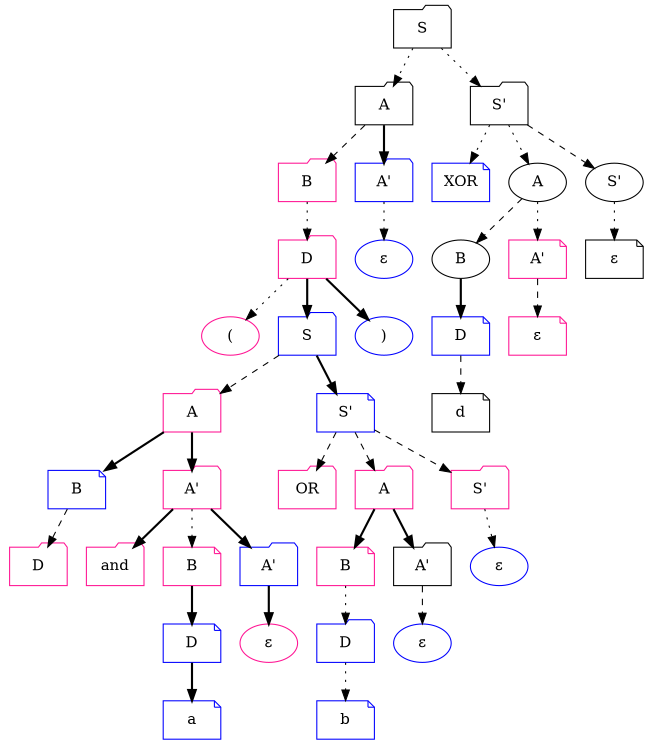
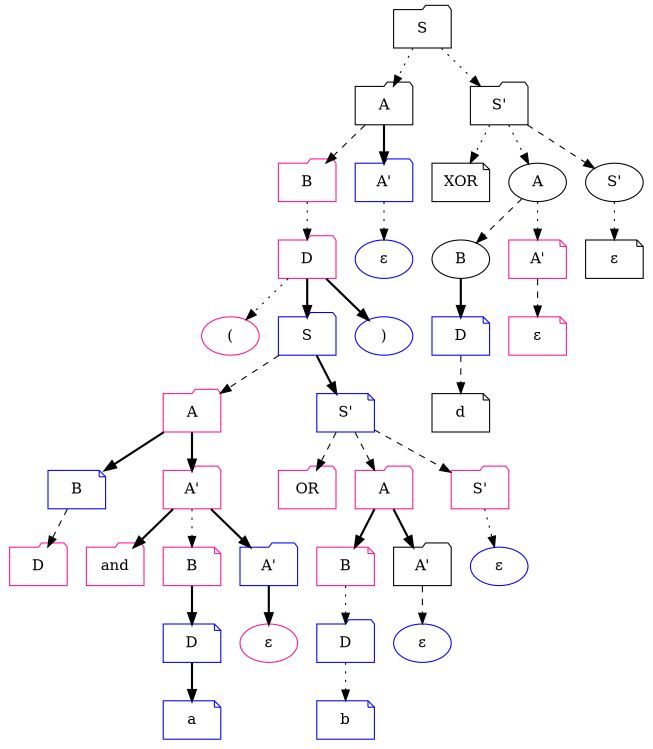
(461, 182) -> (461, 182)
